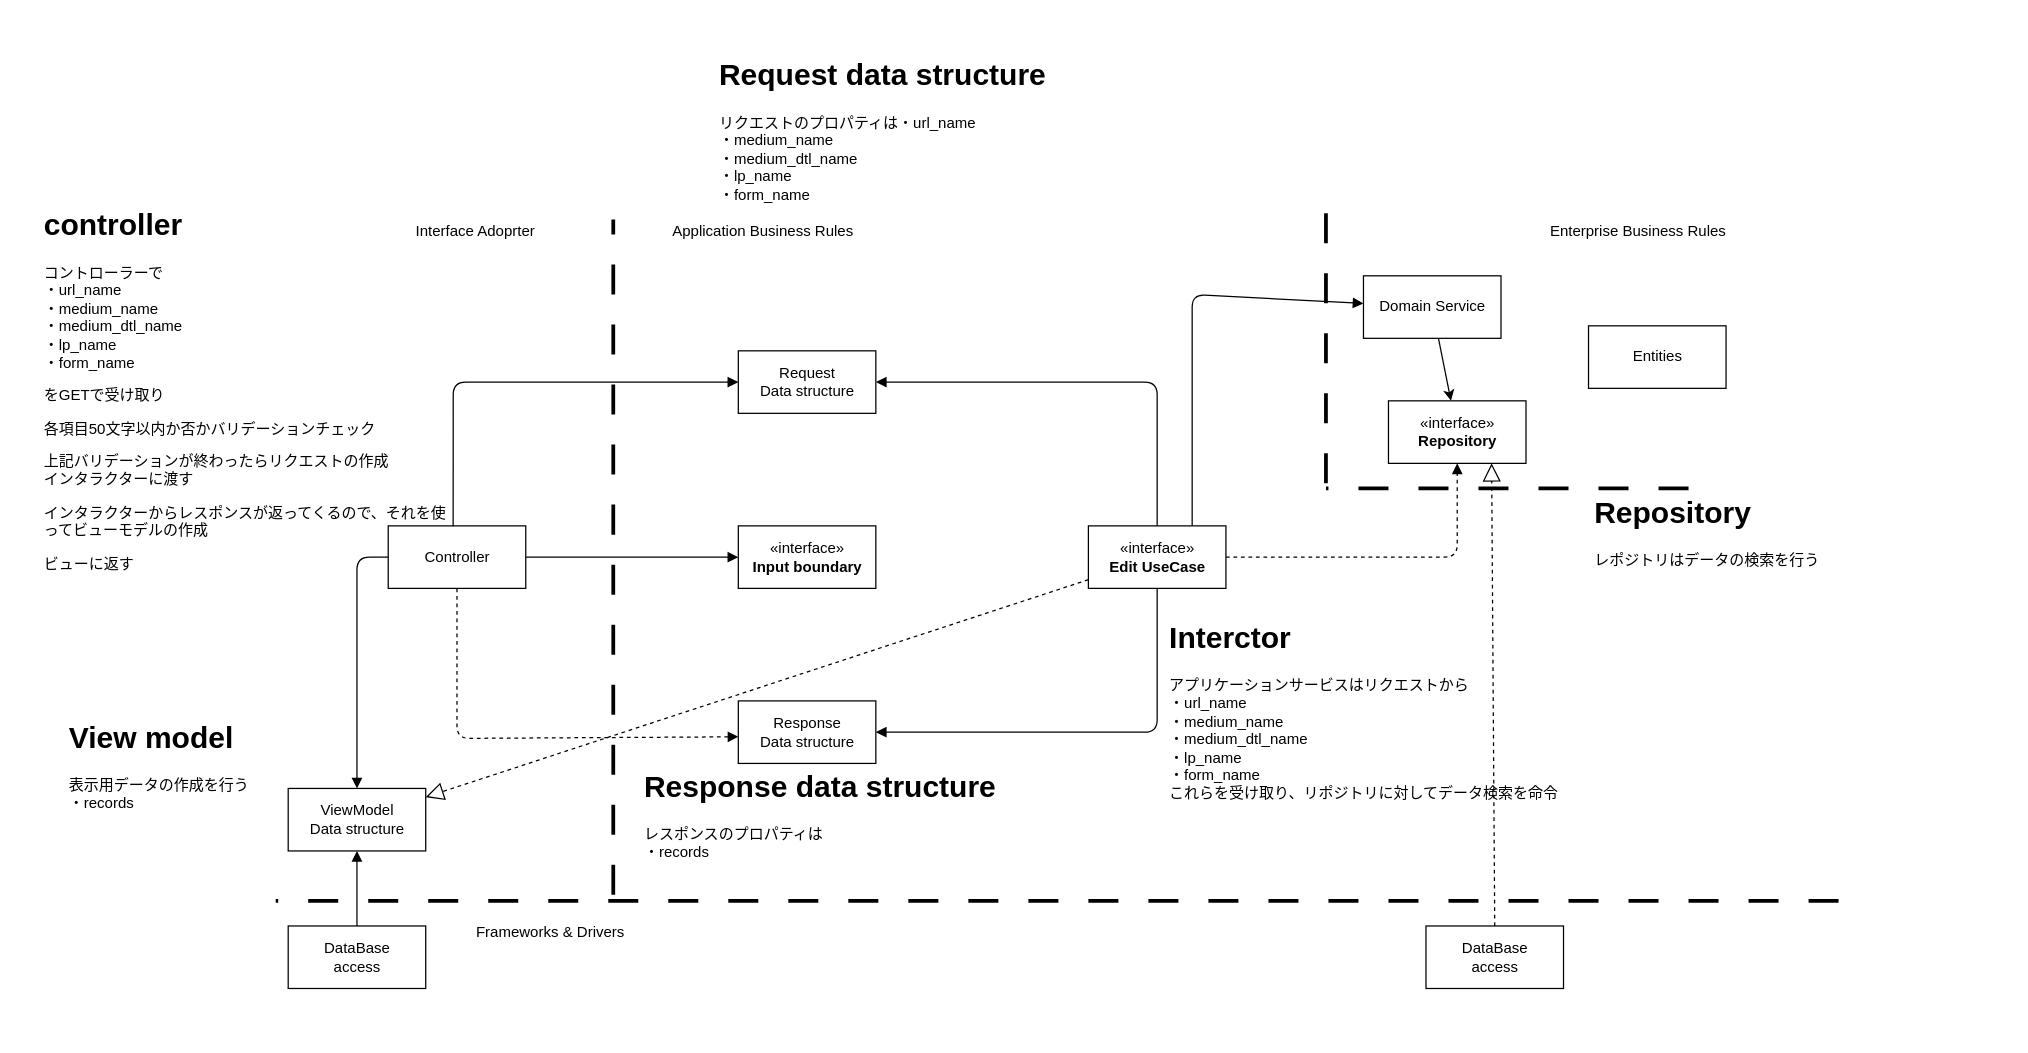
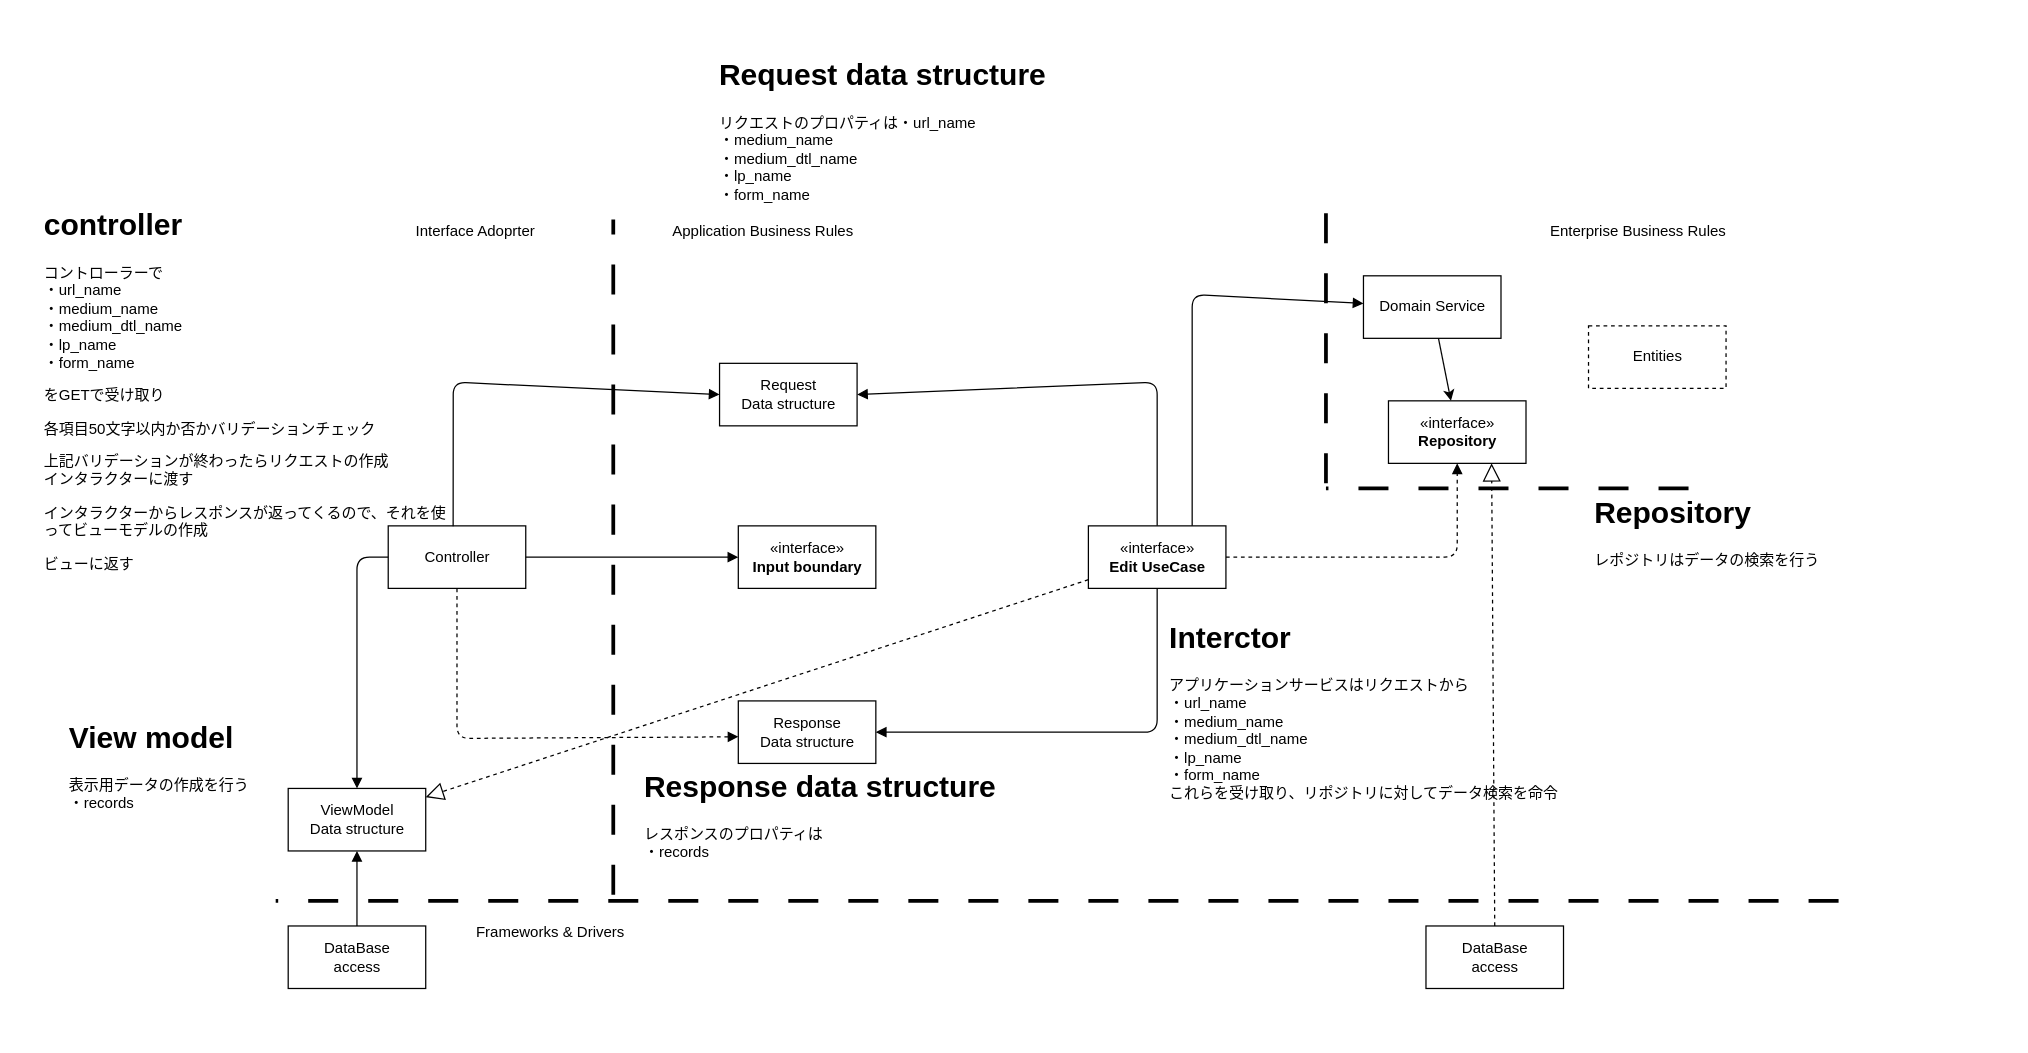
(1657, 357) -> (1657, 357)
(807, 382) -> (788, 394)
